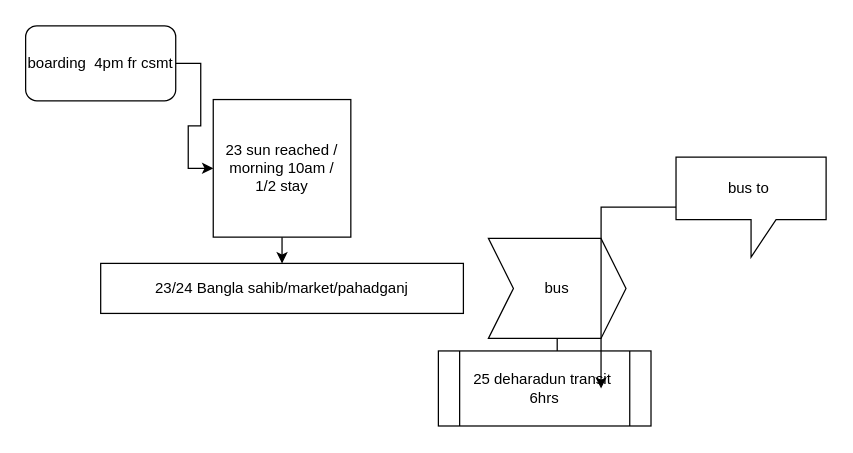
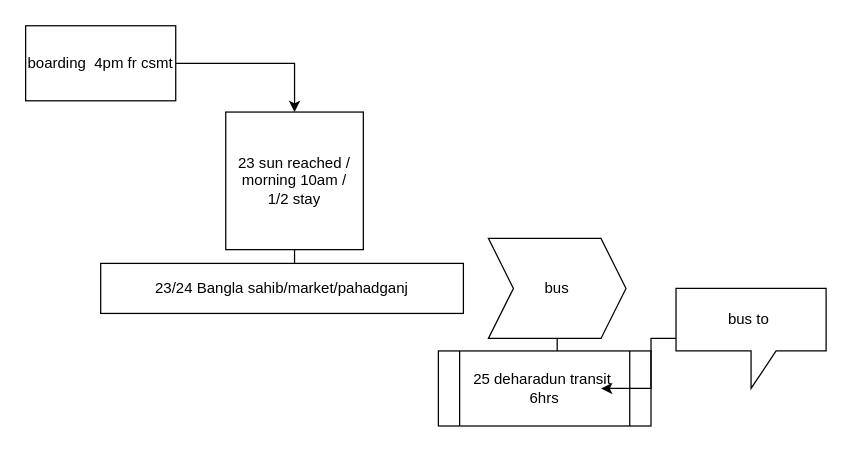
(101, 63) -> (101, 63)
(282, 168) -> (294, 181)
(751, 207) -> (751, 338)
